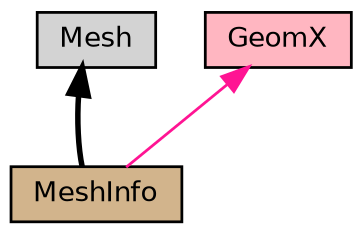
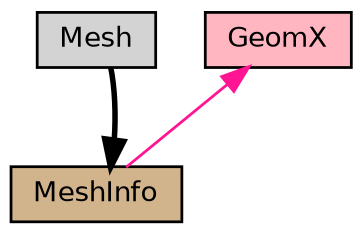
(78, 131) -> (115, 104)
